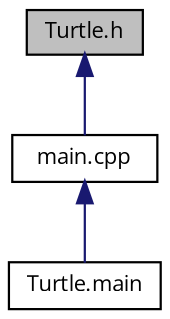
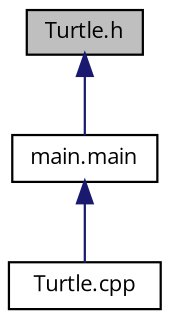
(85, 158) -> (85, 158)
(85, 286) -> (85, 286)
